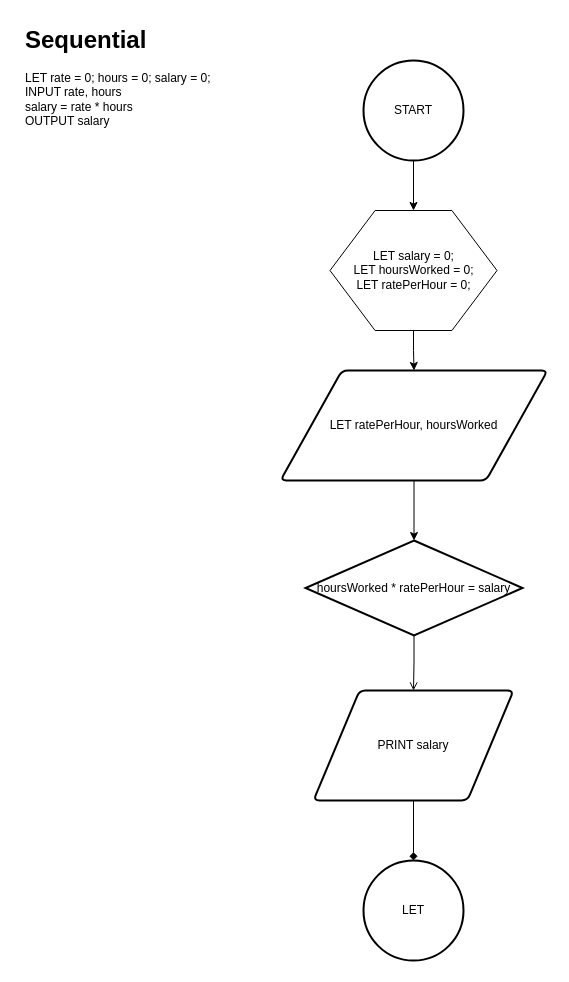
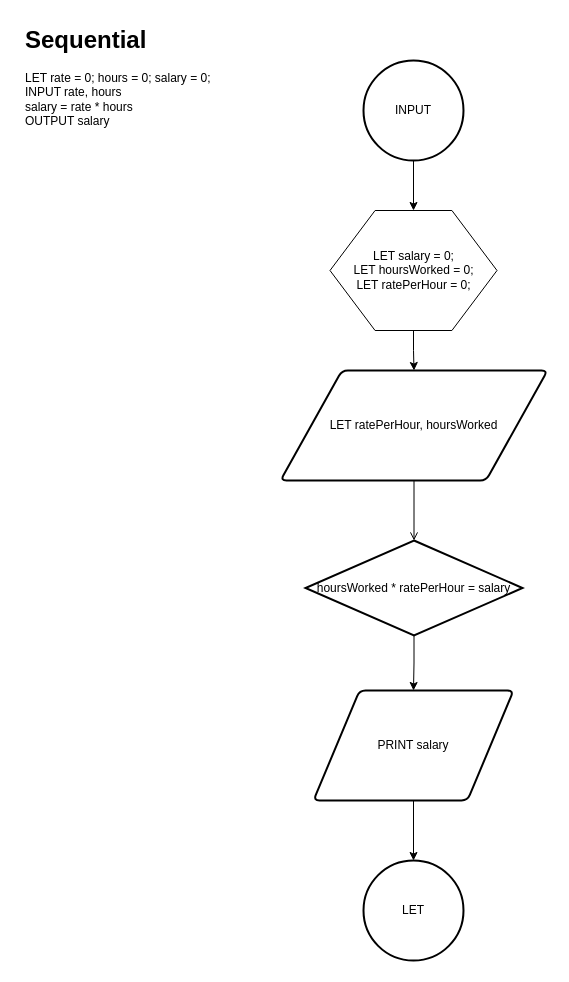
(414, 111) -> (414, 111)
(414, 532) -> (414, 533)
(414, 683) -> (414, 682)
(414, 851) -> (414, 852)
